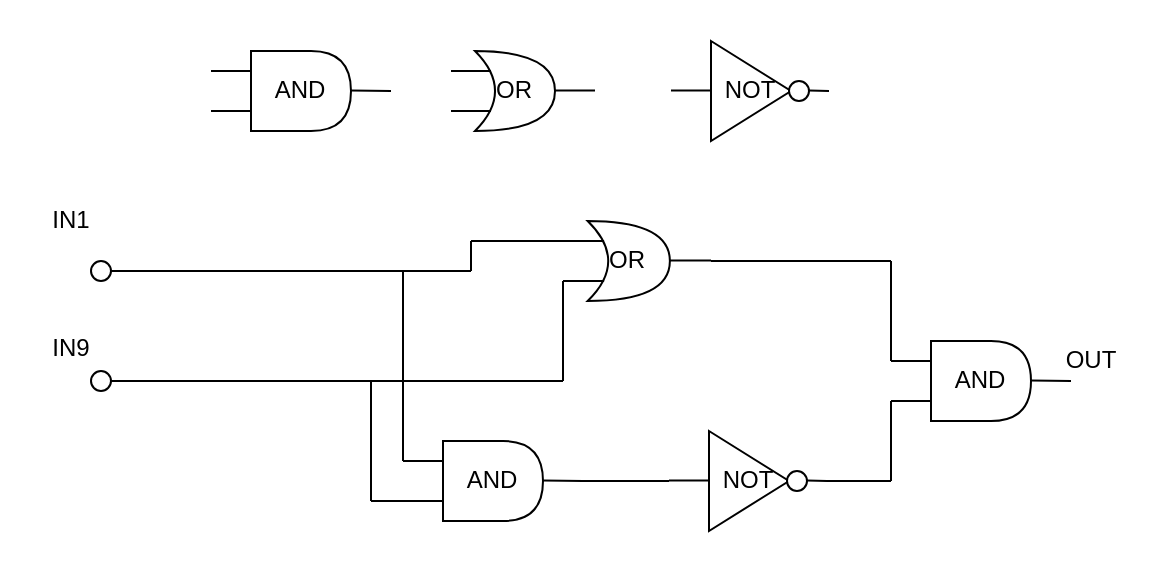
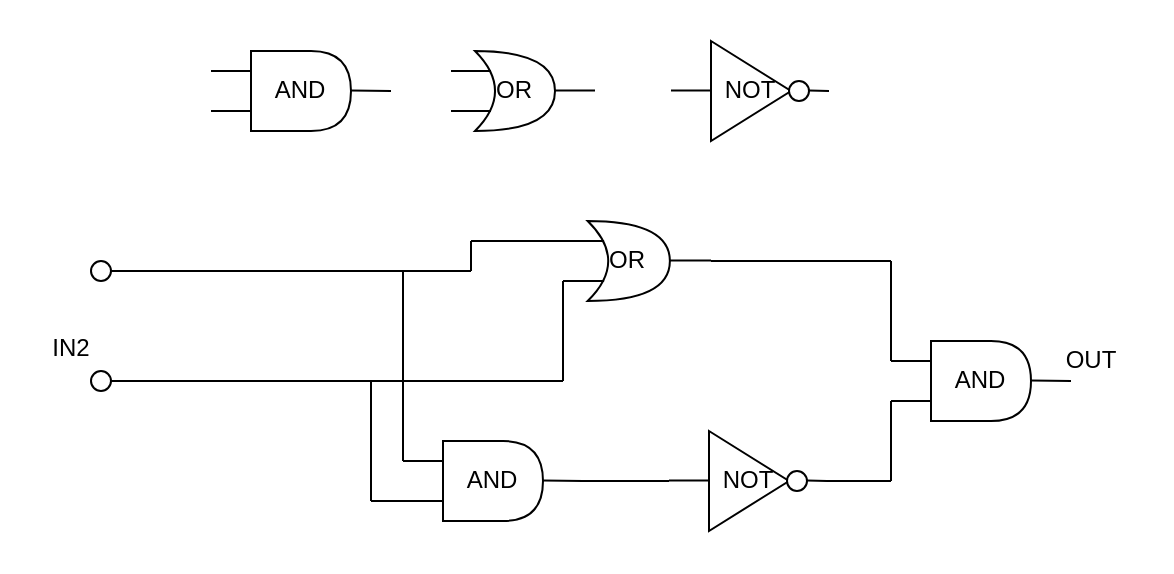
(71, 221) -> none
(72, 349) -> (72, 349)
